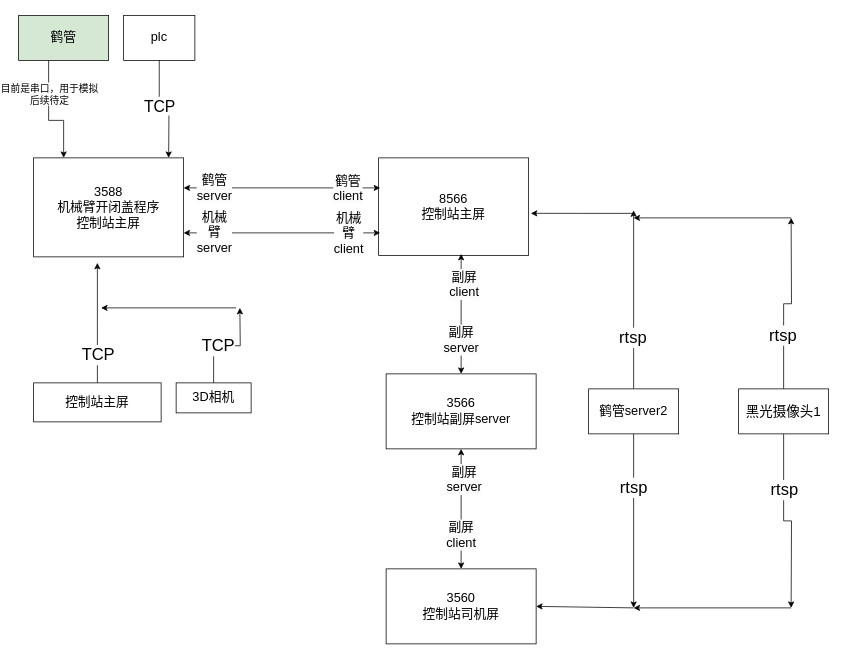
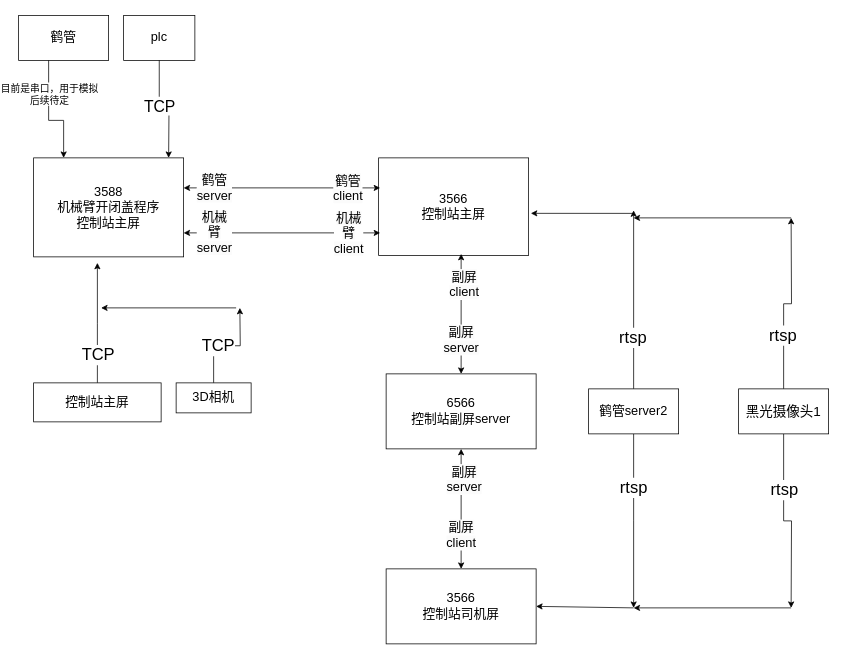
(63, 38) -> (63, 38)
(453, 207) -> (453, 207)
(461, 411) -> (461, 411)
(461, 606) -> (461, 606)
